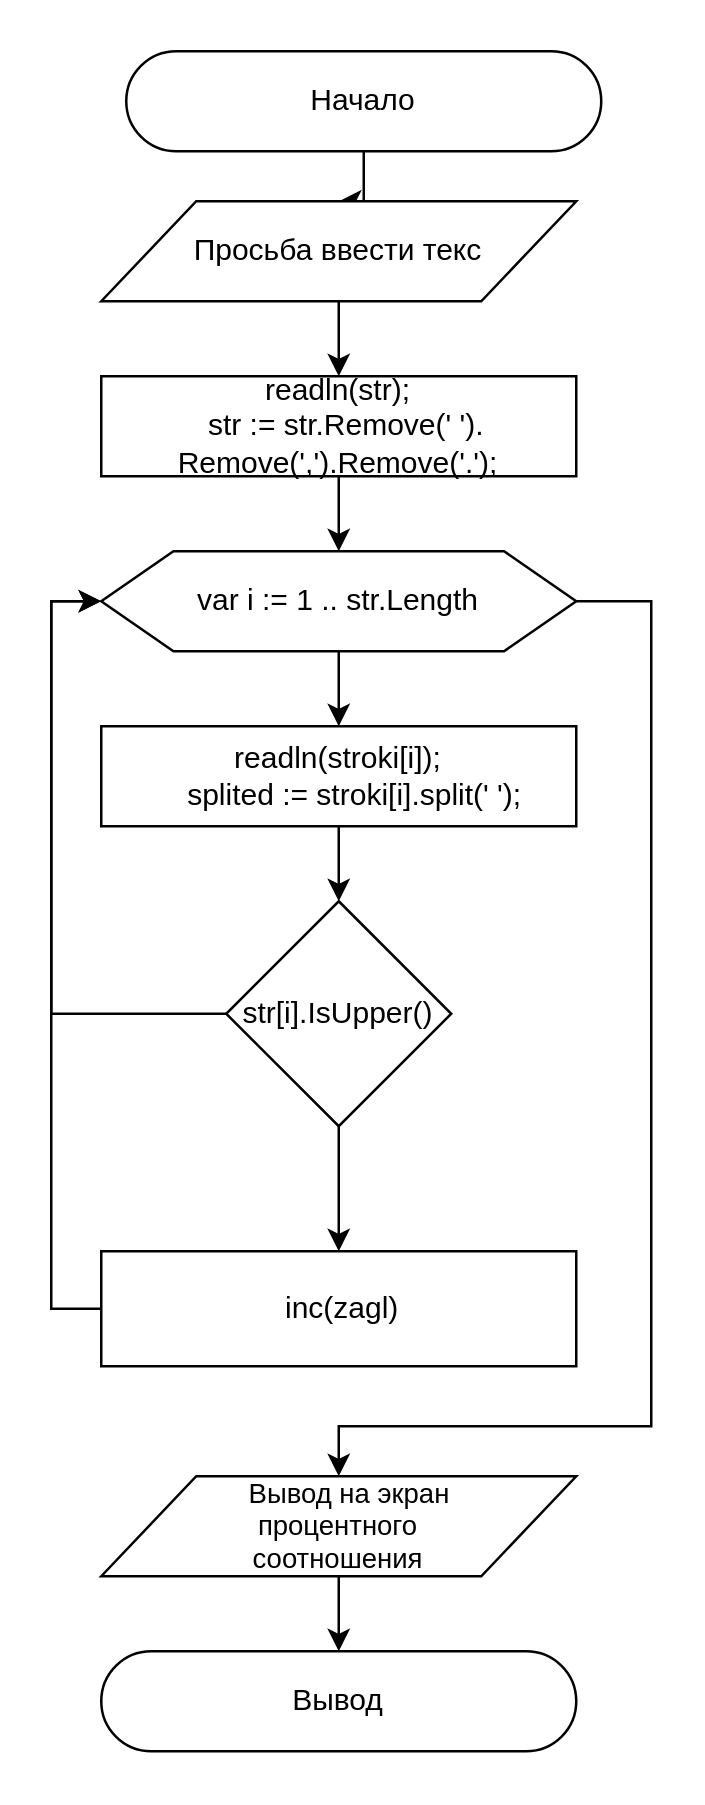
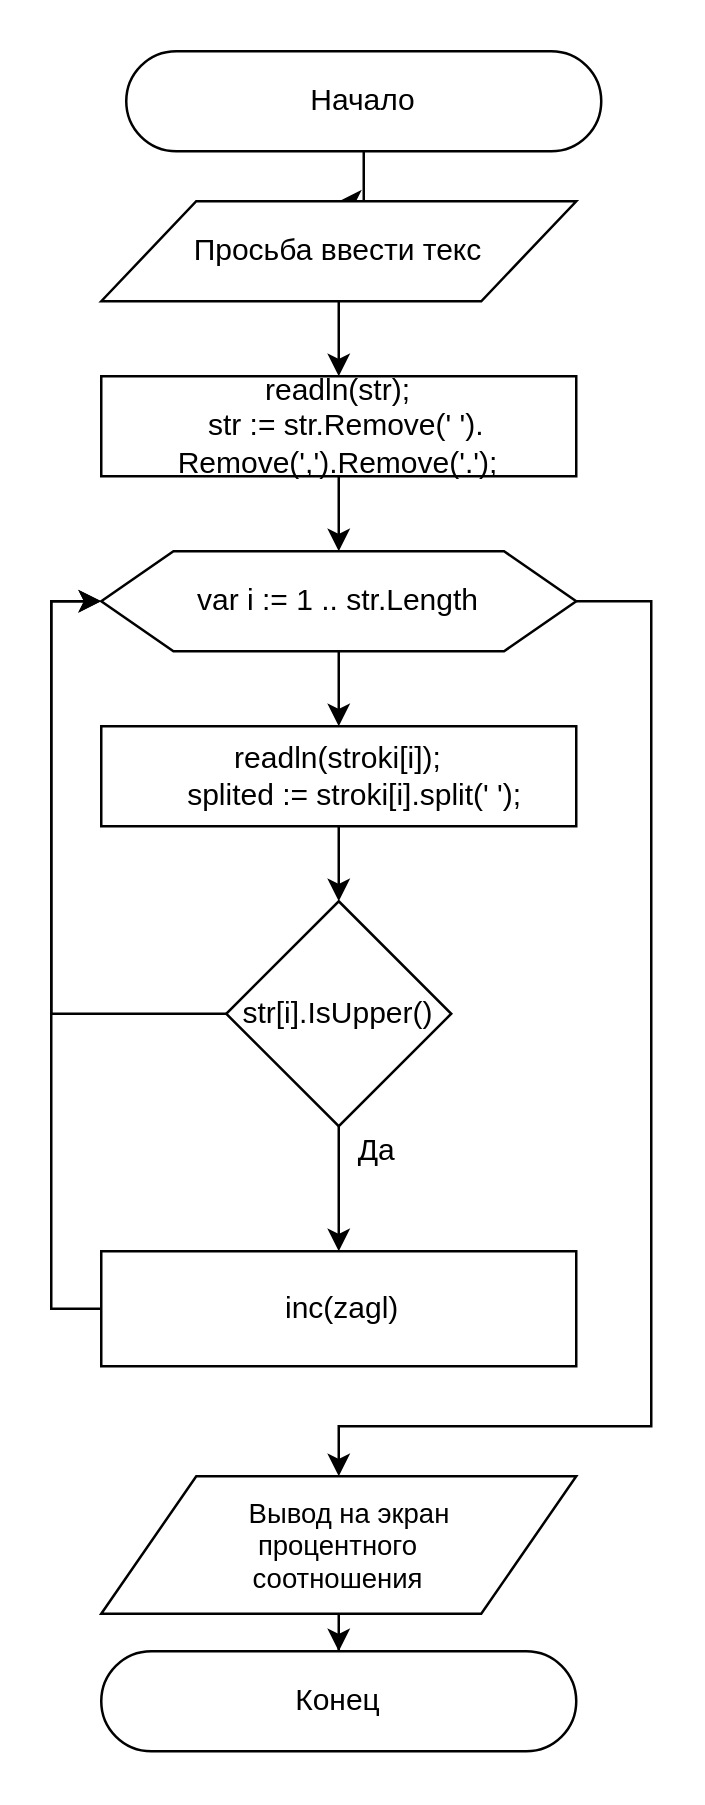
none -> (376, 1151)
(339, 1526) -> (339, 1545)
(339, 1701) -> (339, 1701)
